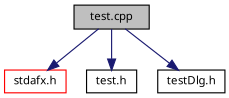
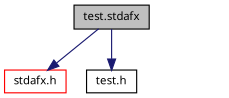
(112, 17) -> (112, 17)
(191, 81) -> none
